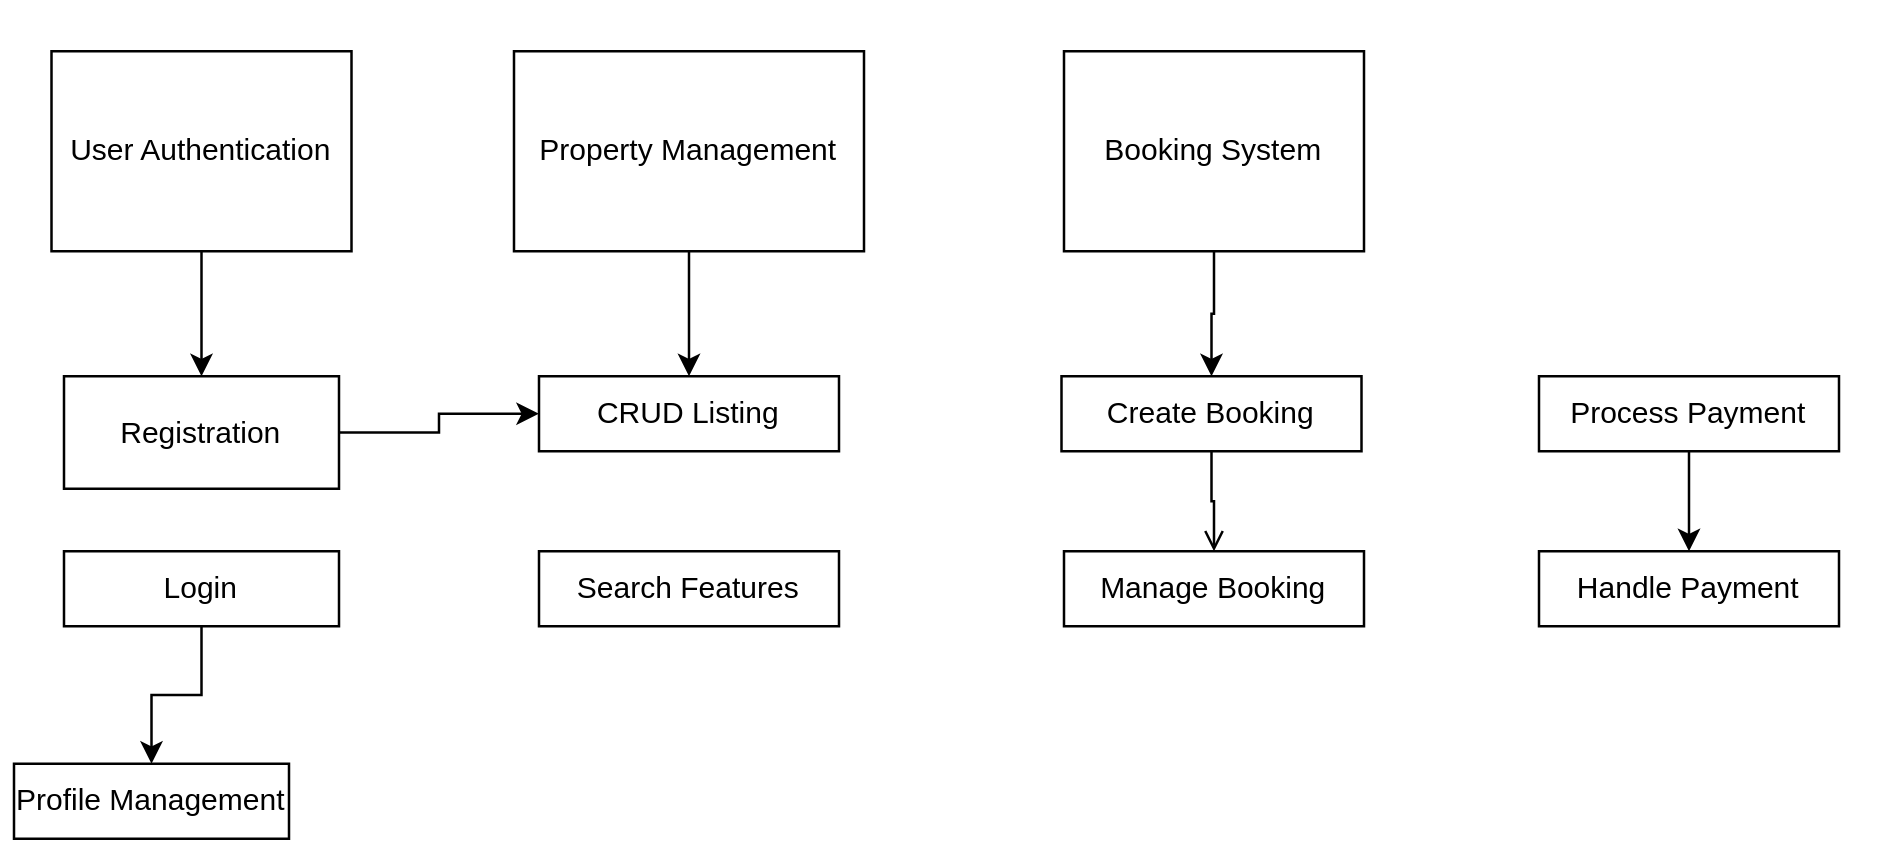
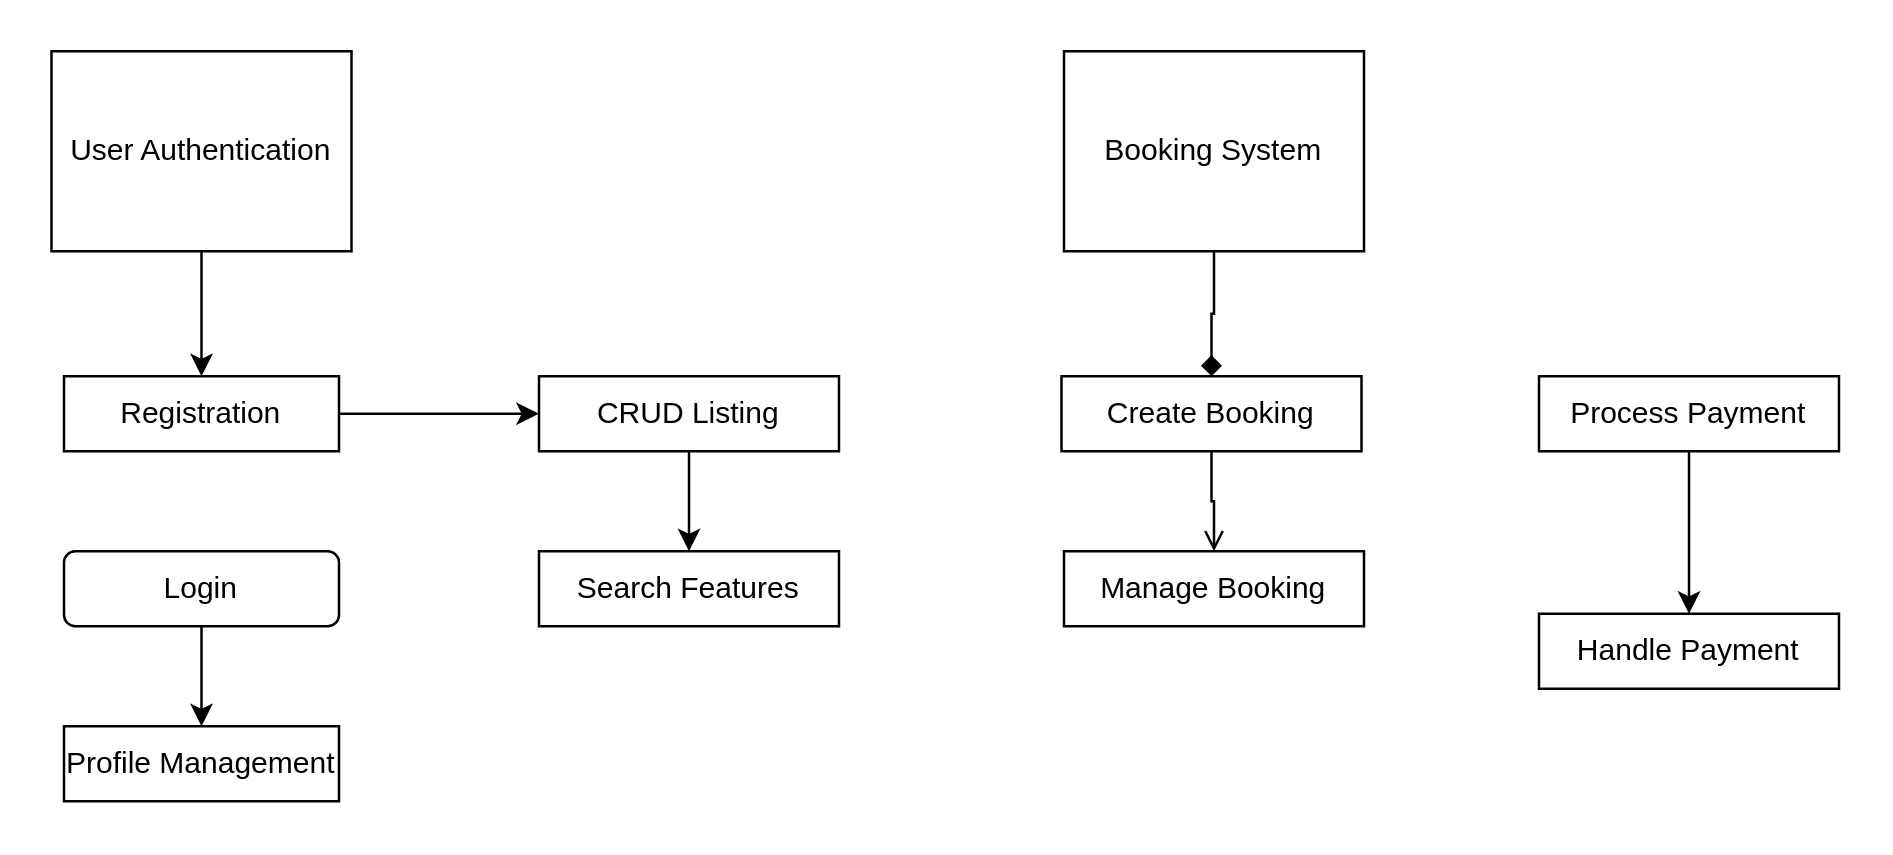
(689, 151) -> none
(689, 305) -> none
(1211, 357) -> (1211, 356)
(201, 433) -> (201, 414)
none -> (689, 493)
(201, 589) -> (201, 589)
(1689, 589) -> (1689, 651)
(151, 801) -> (201, 764)
